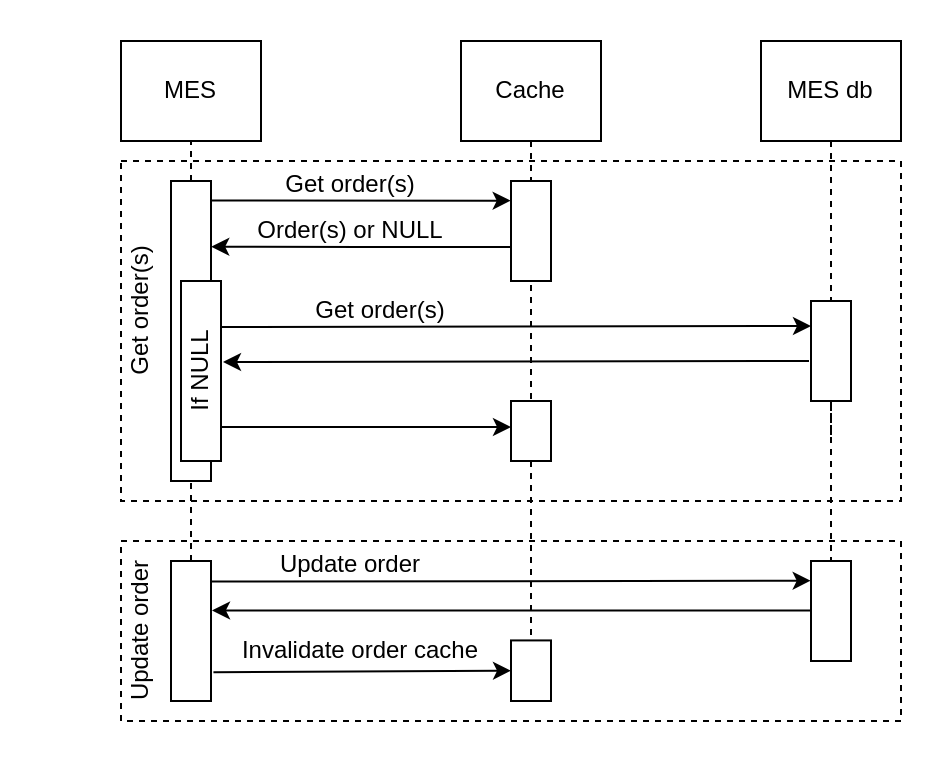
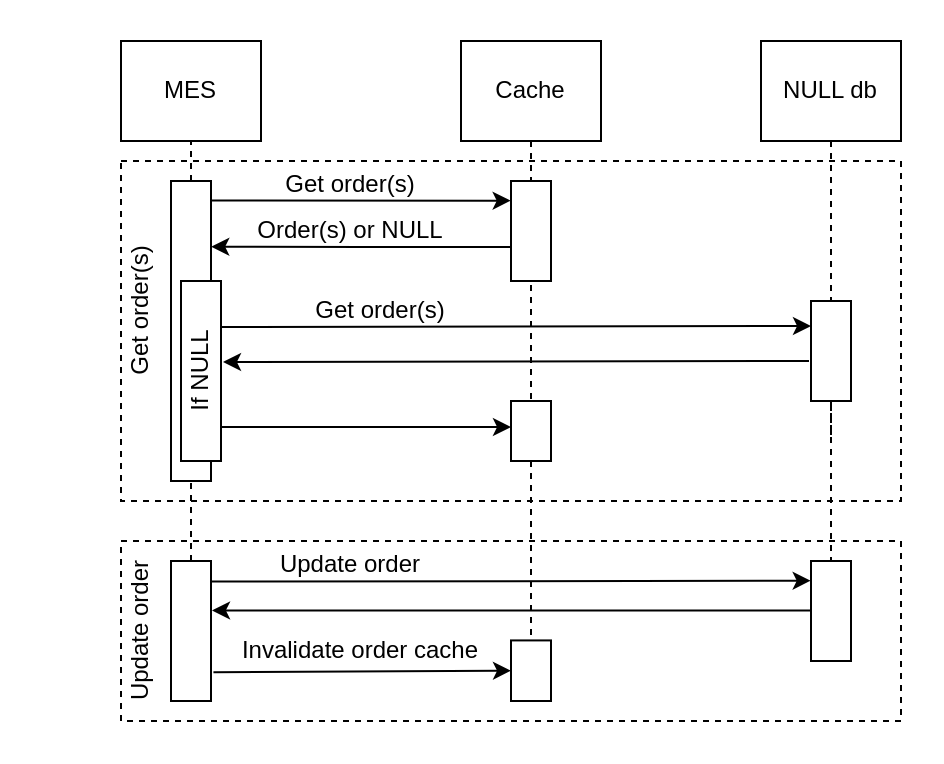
(831, 91) -> (831, 91)
